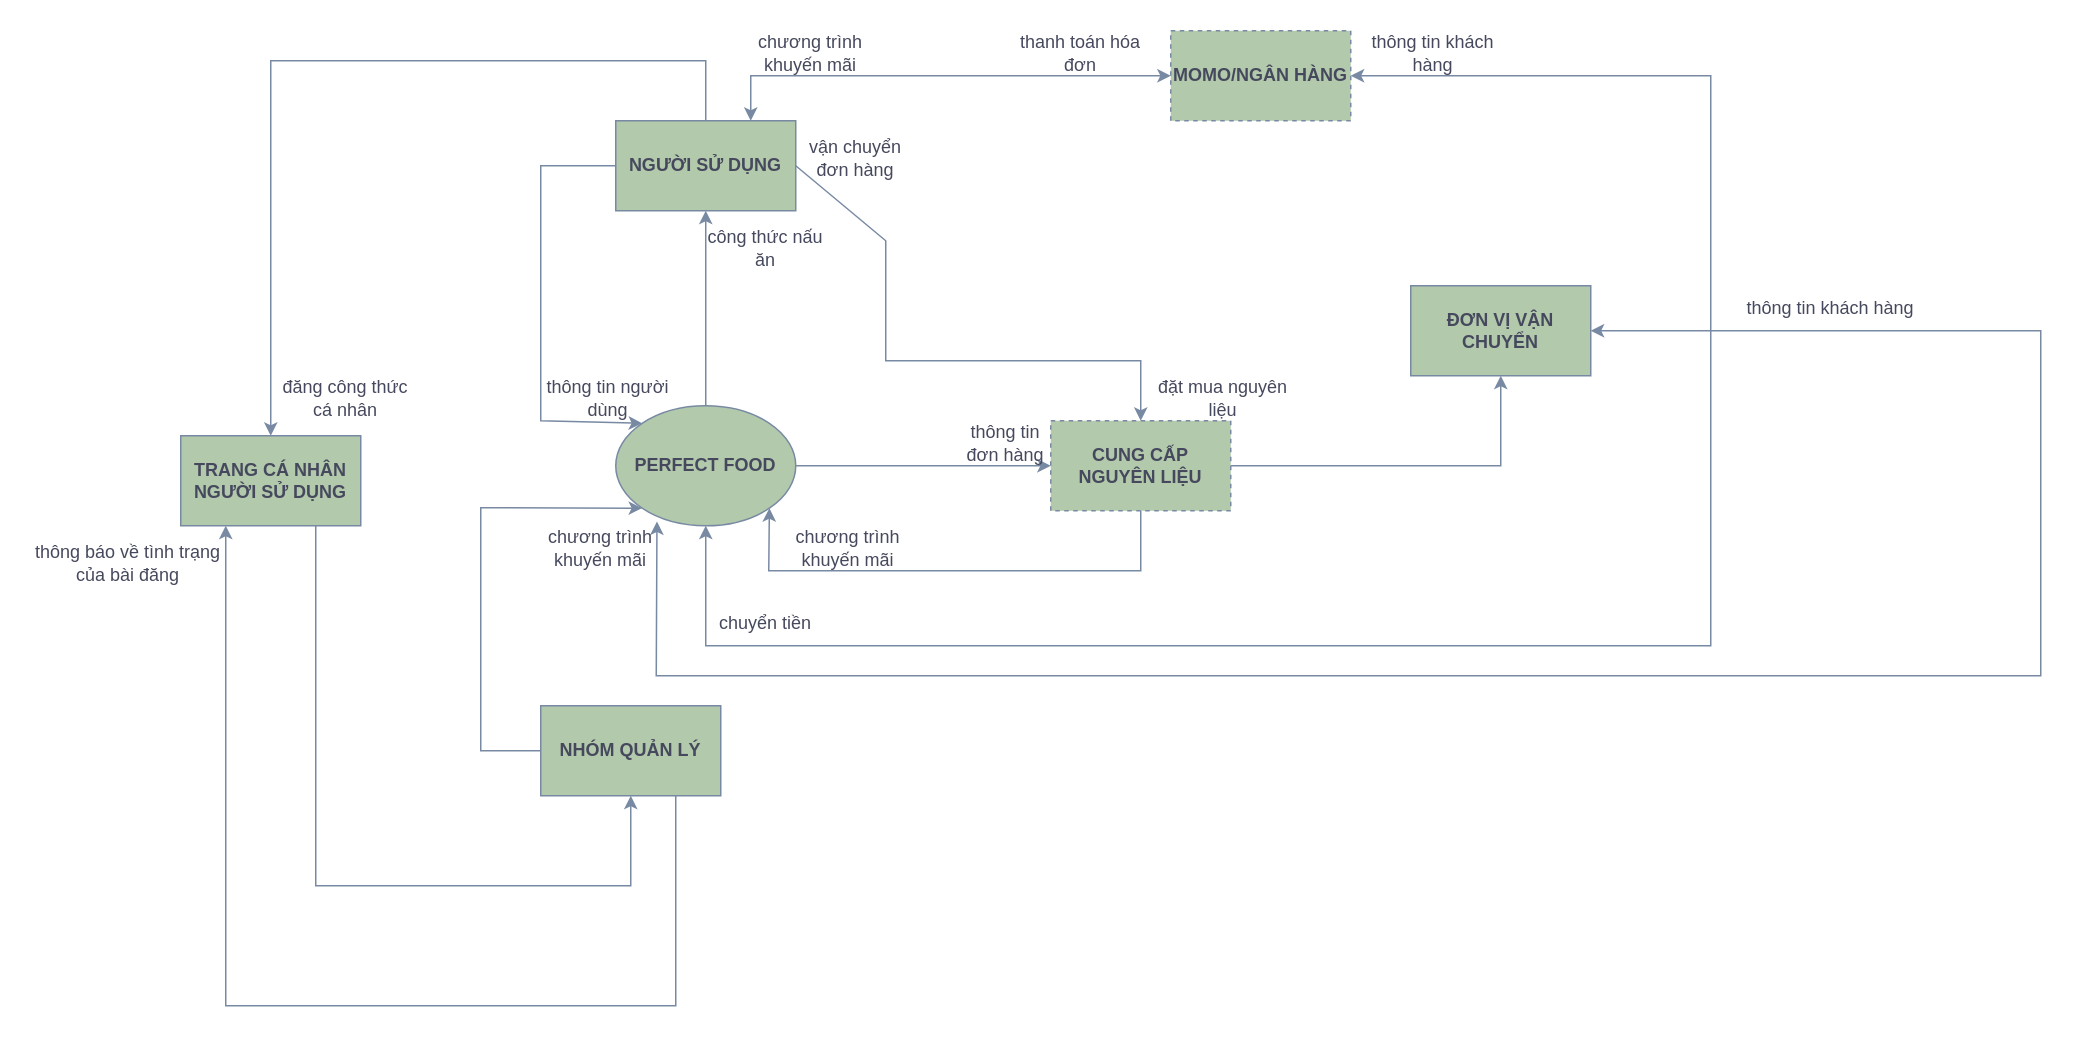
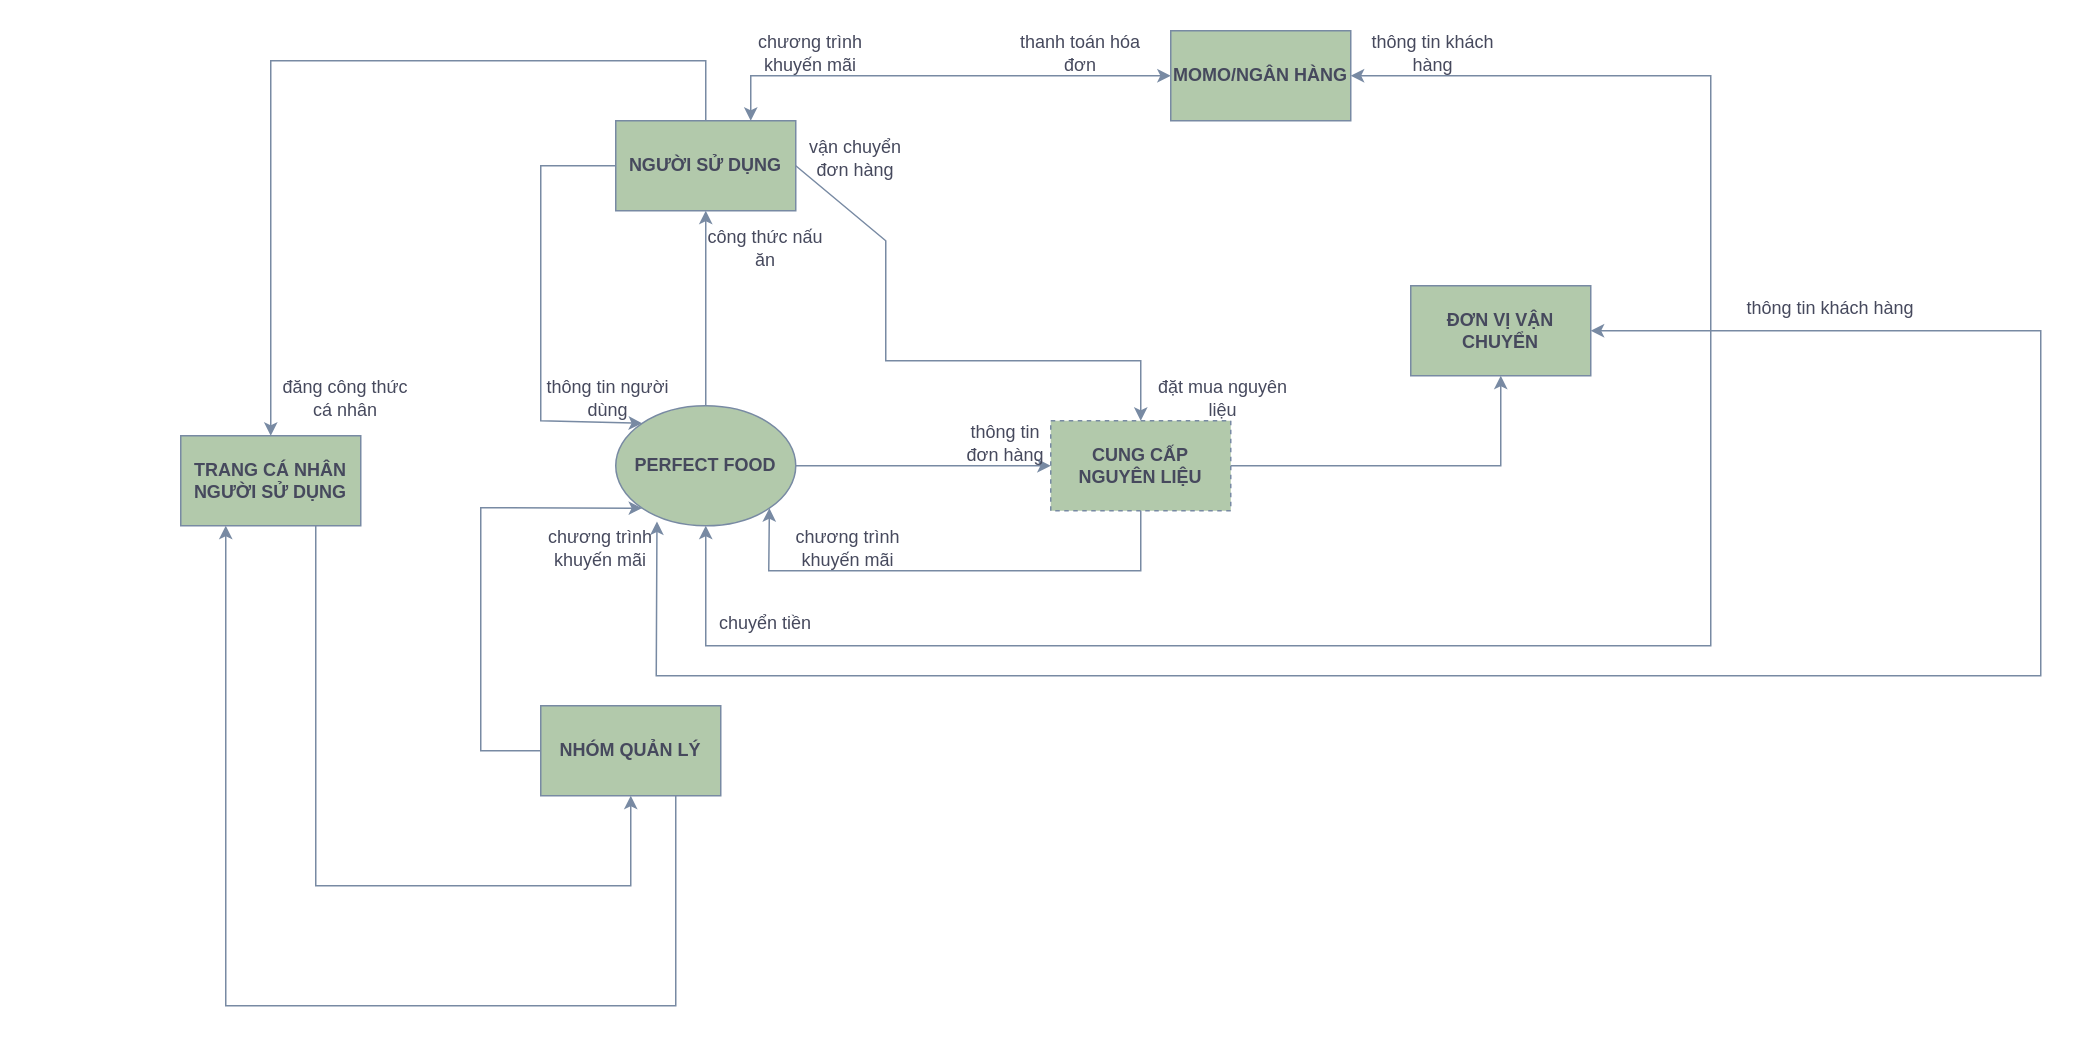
(1261, 76) -> (1261, 76)
(128, 563) -> none
